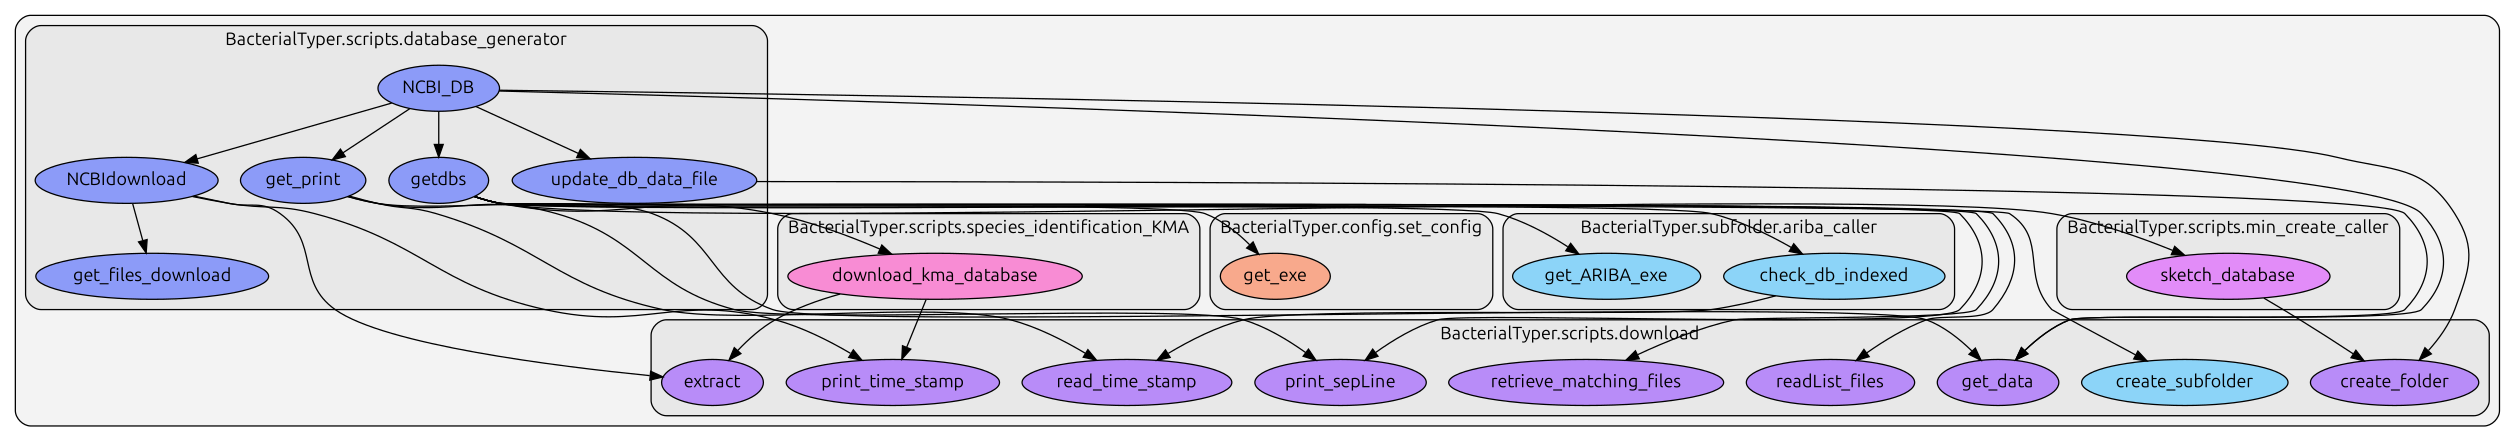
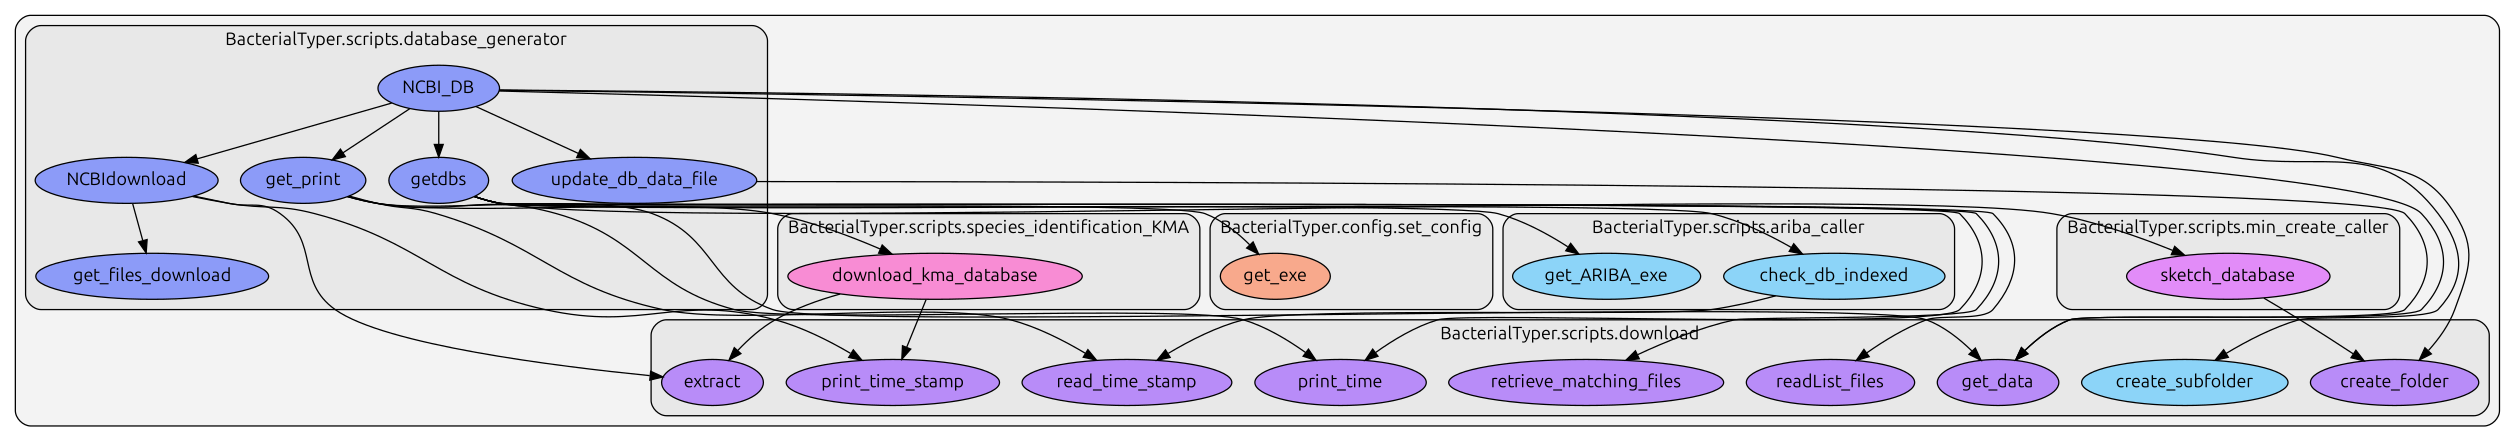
(680, 205) -> (617, 207)
(1344, 206) -> (2098, 142)
(1729, 228) -> (1729, 228)
(1341, 382) -> (1341, 382)
